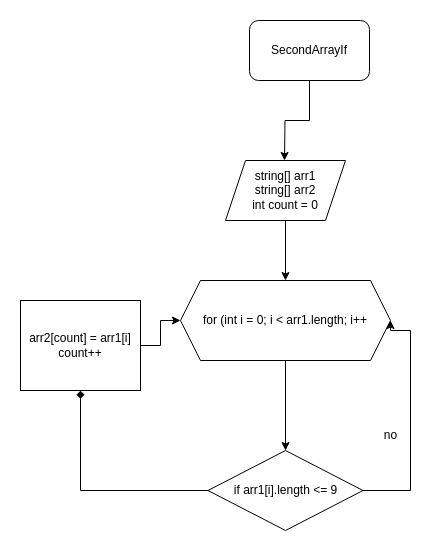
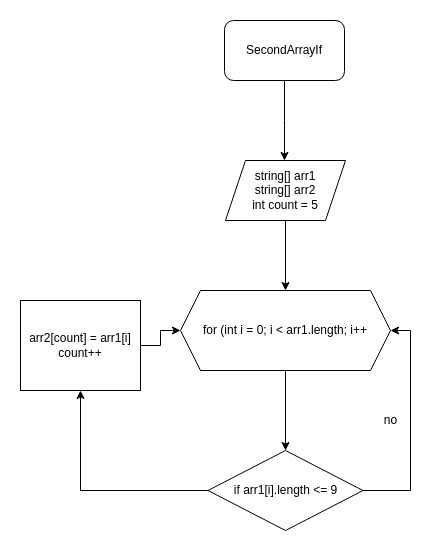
(310, 51) -> (285, 51)
(286, 191) -> (286, 191)
(286, 321) -> (286, 331)
(81, 399) -> (81, 398)
(391, 436) -> (391, 421)
